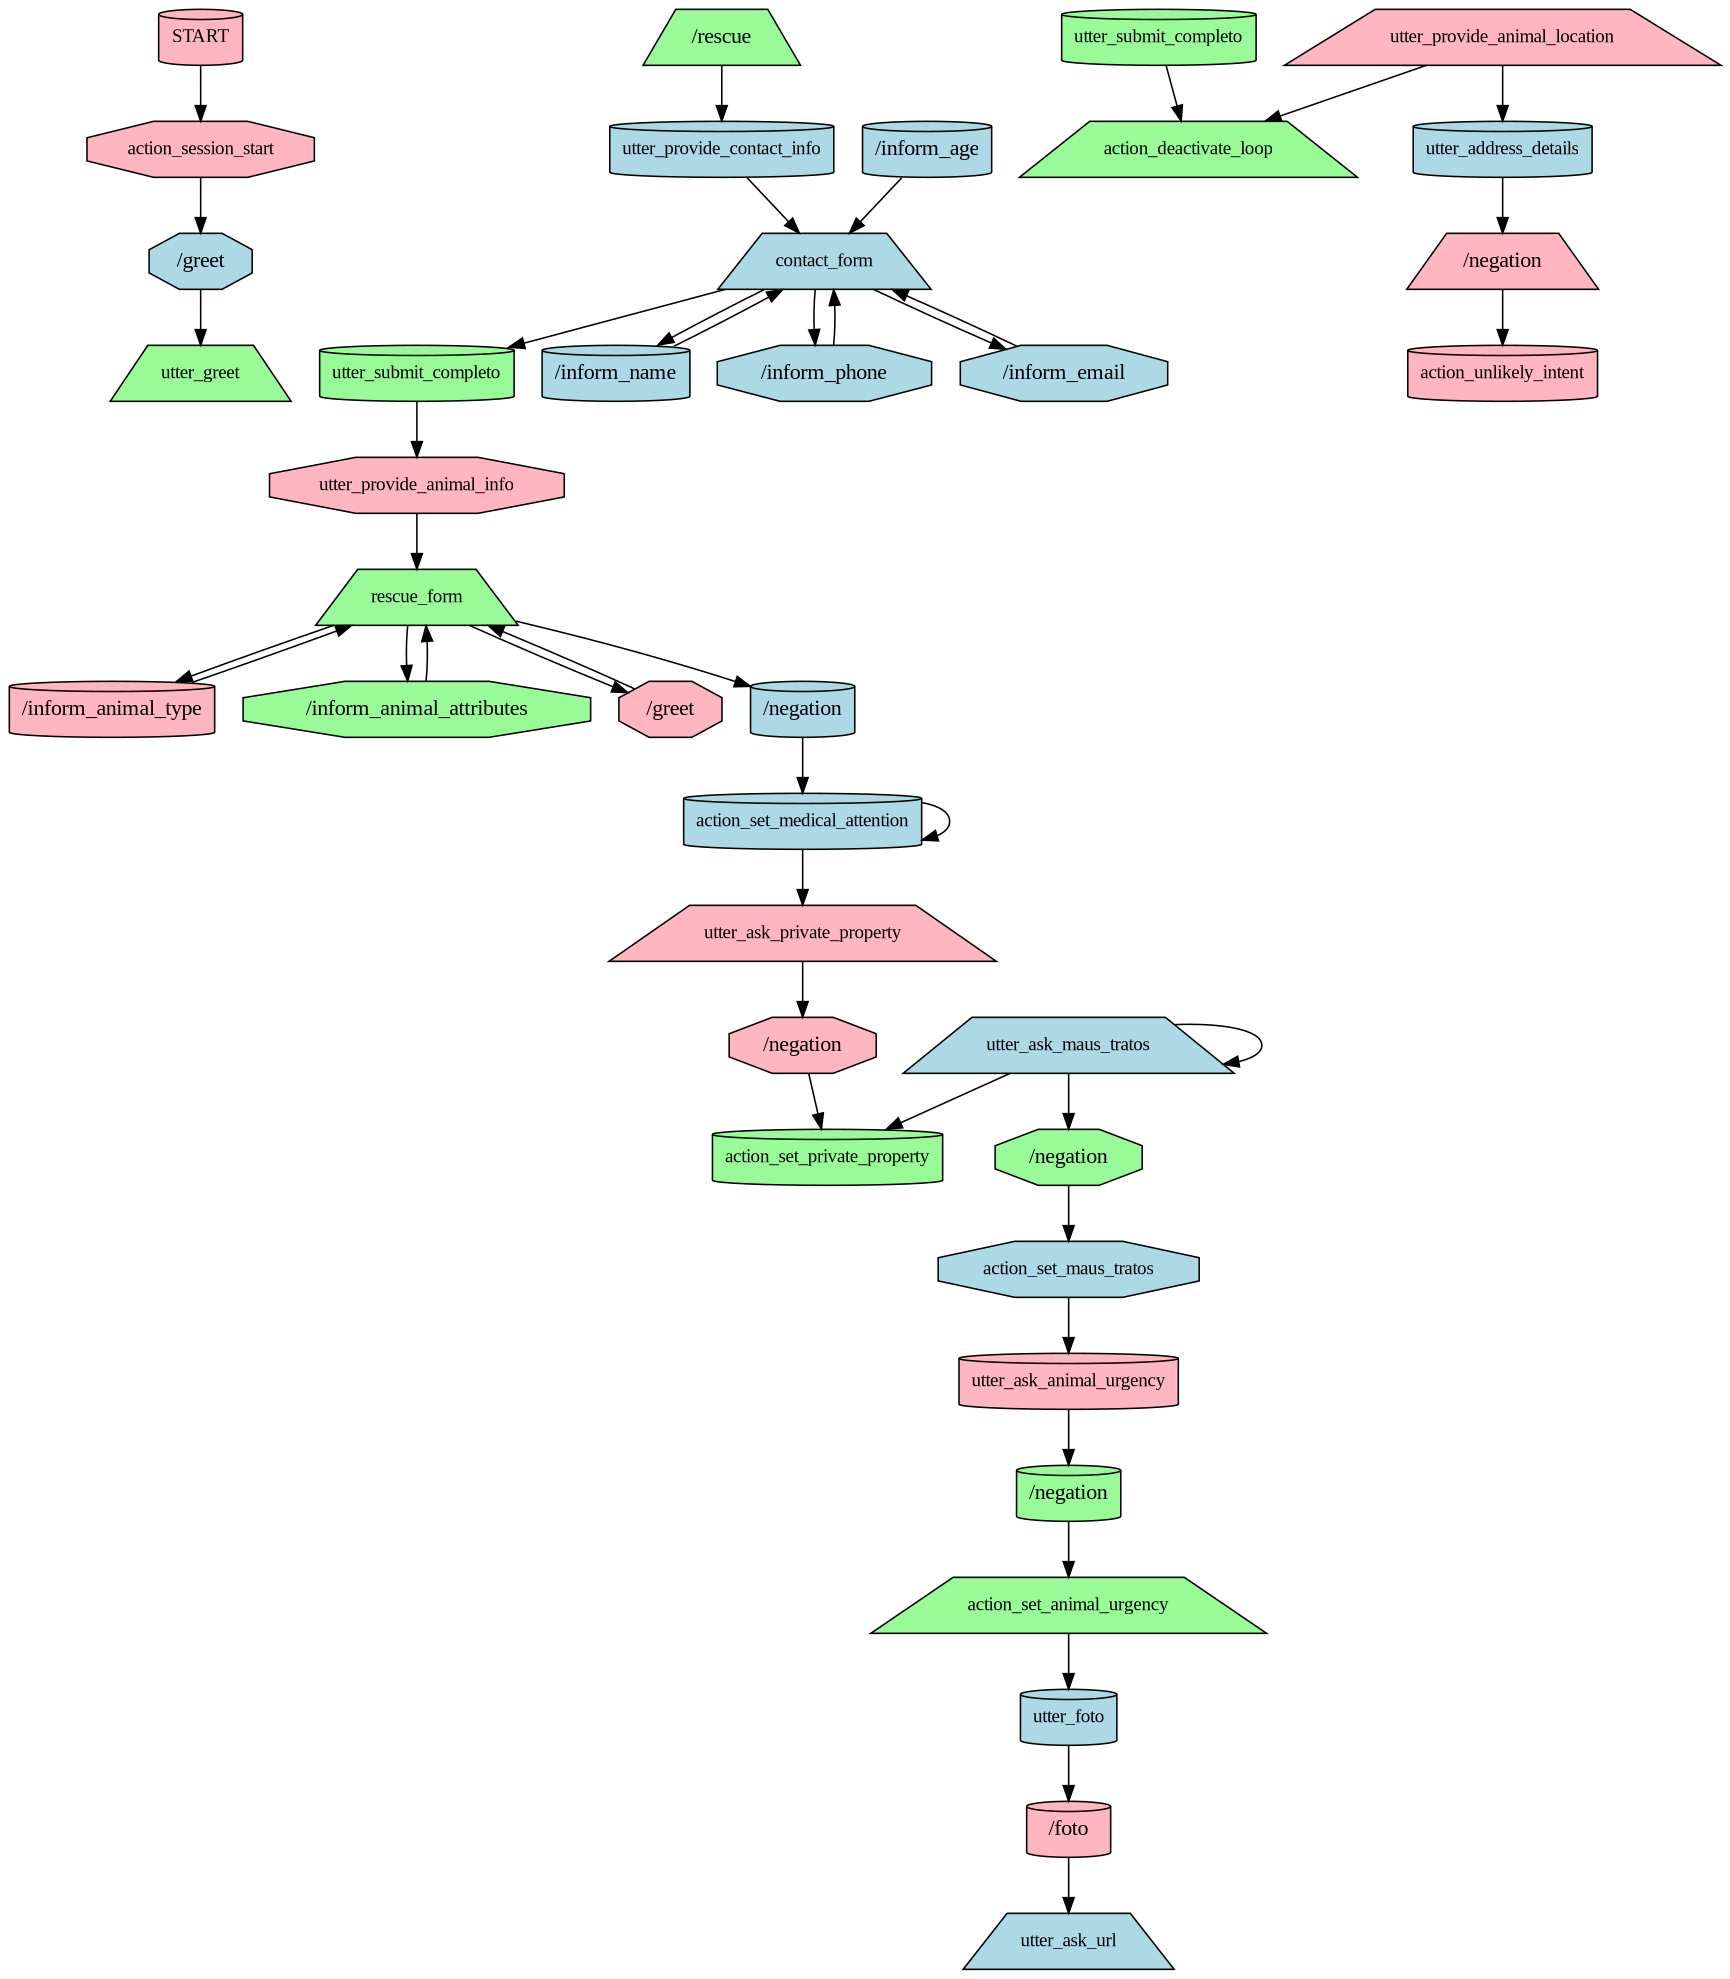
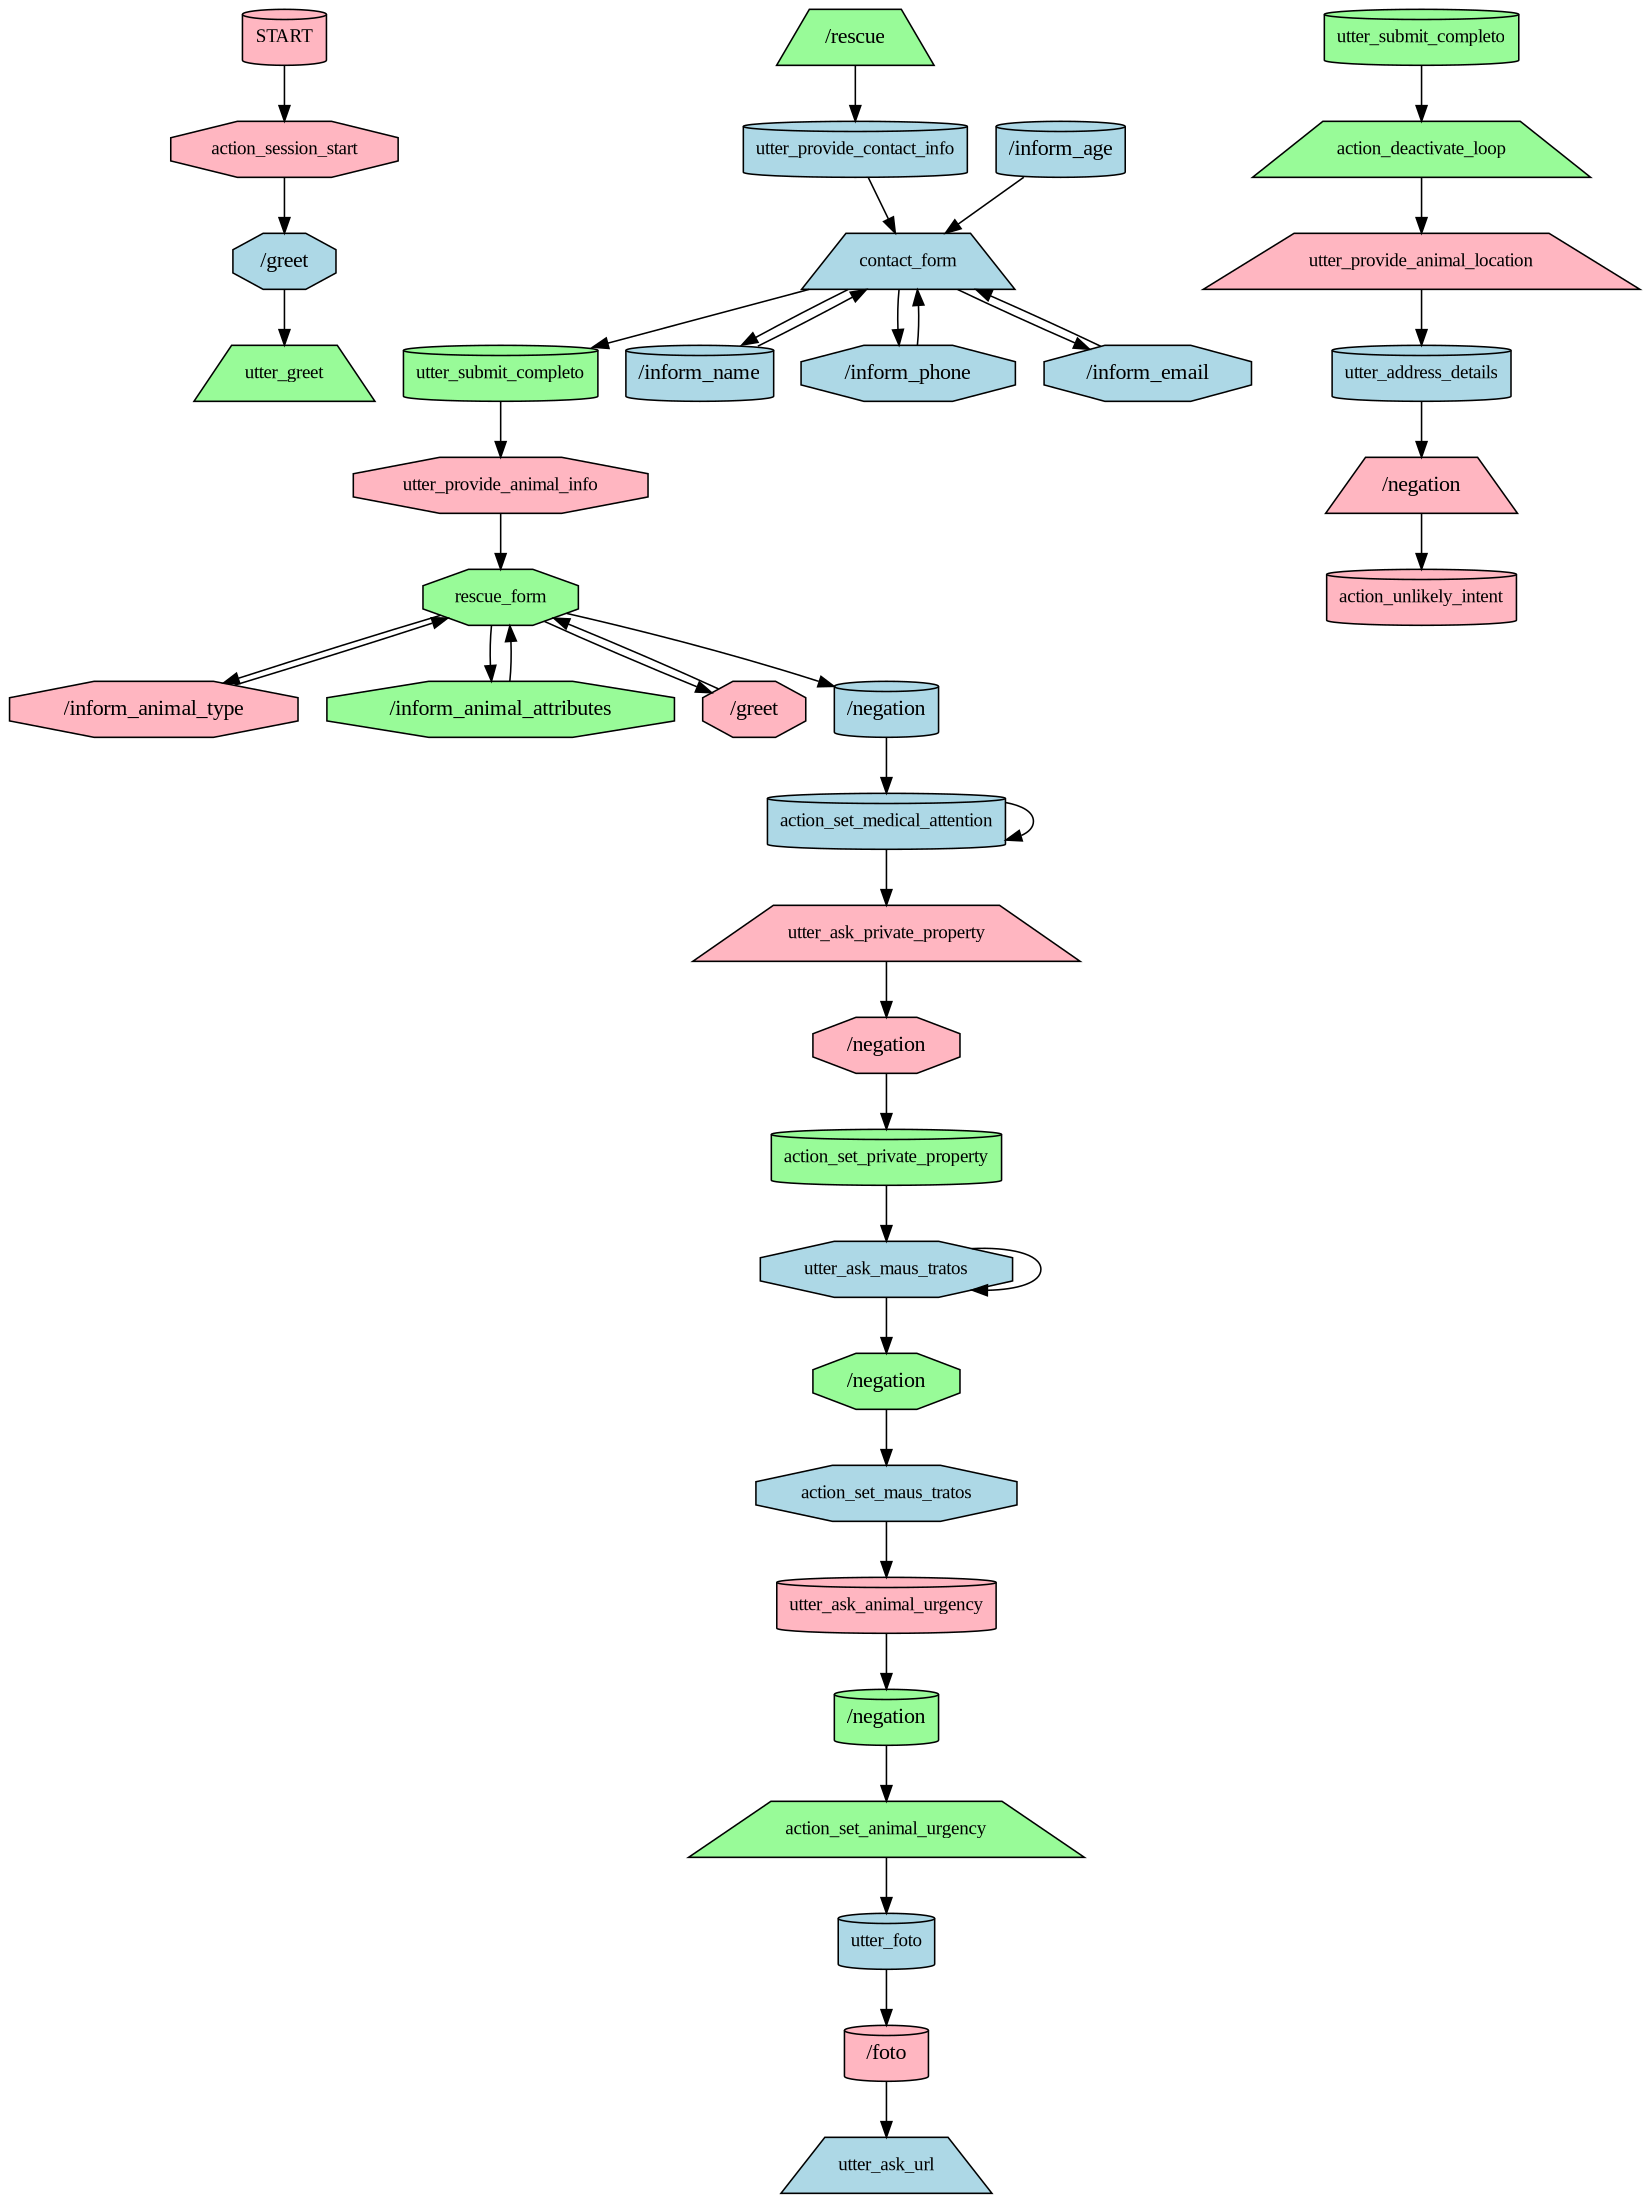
(1353, 91) -> (1422, 198)
(417, 597) -> (501, 597)
(112, 709) -> (154, 709)
(1069, 1045) -> (886, 1269)
(955, 1098) -> (886, 1206)
